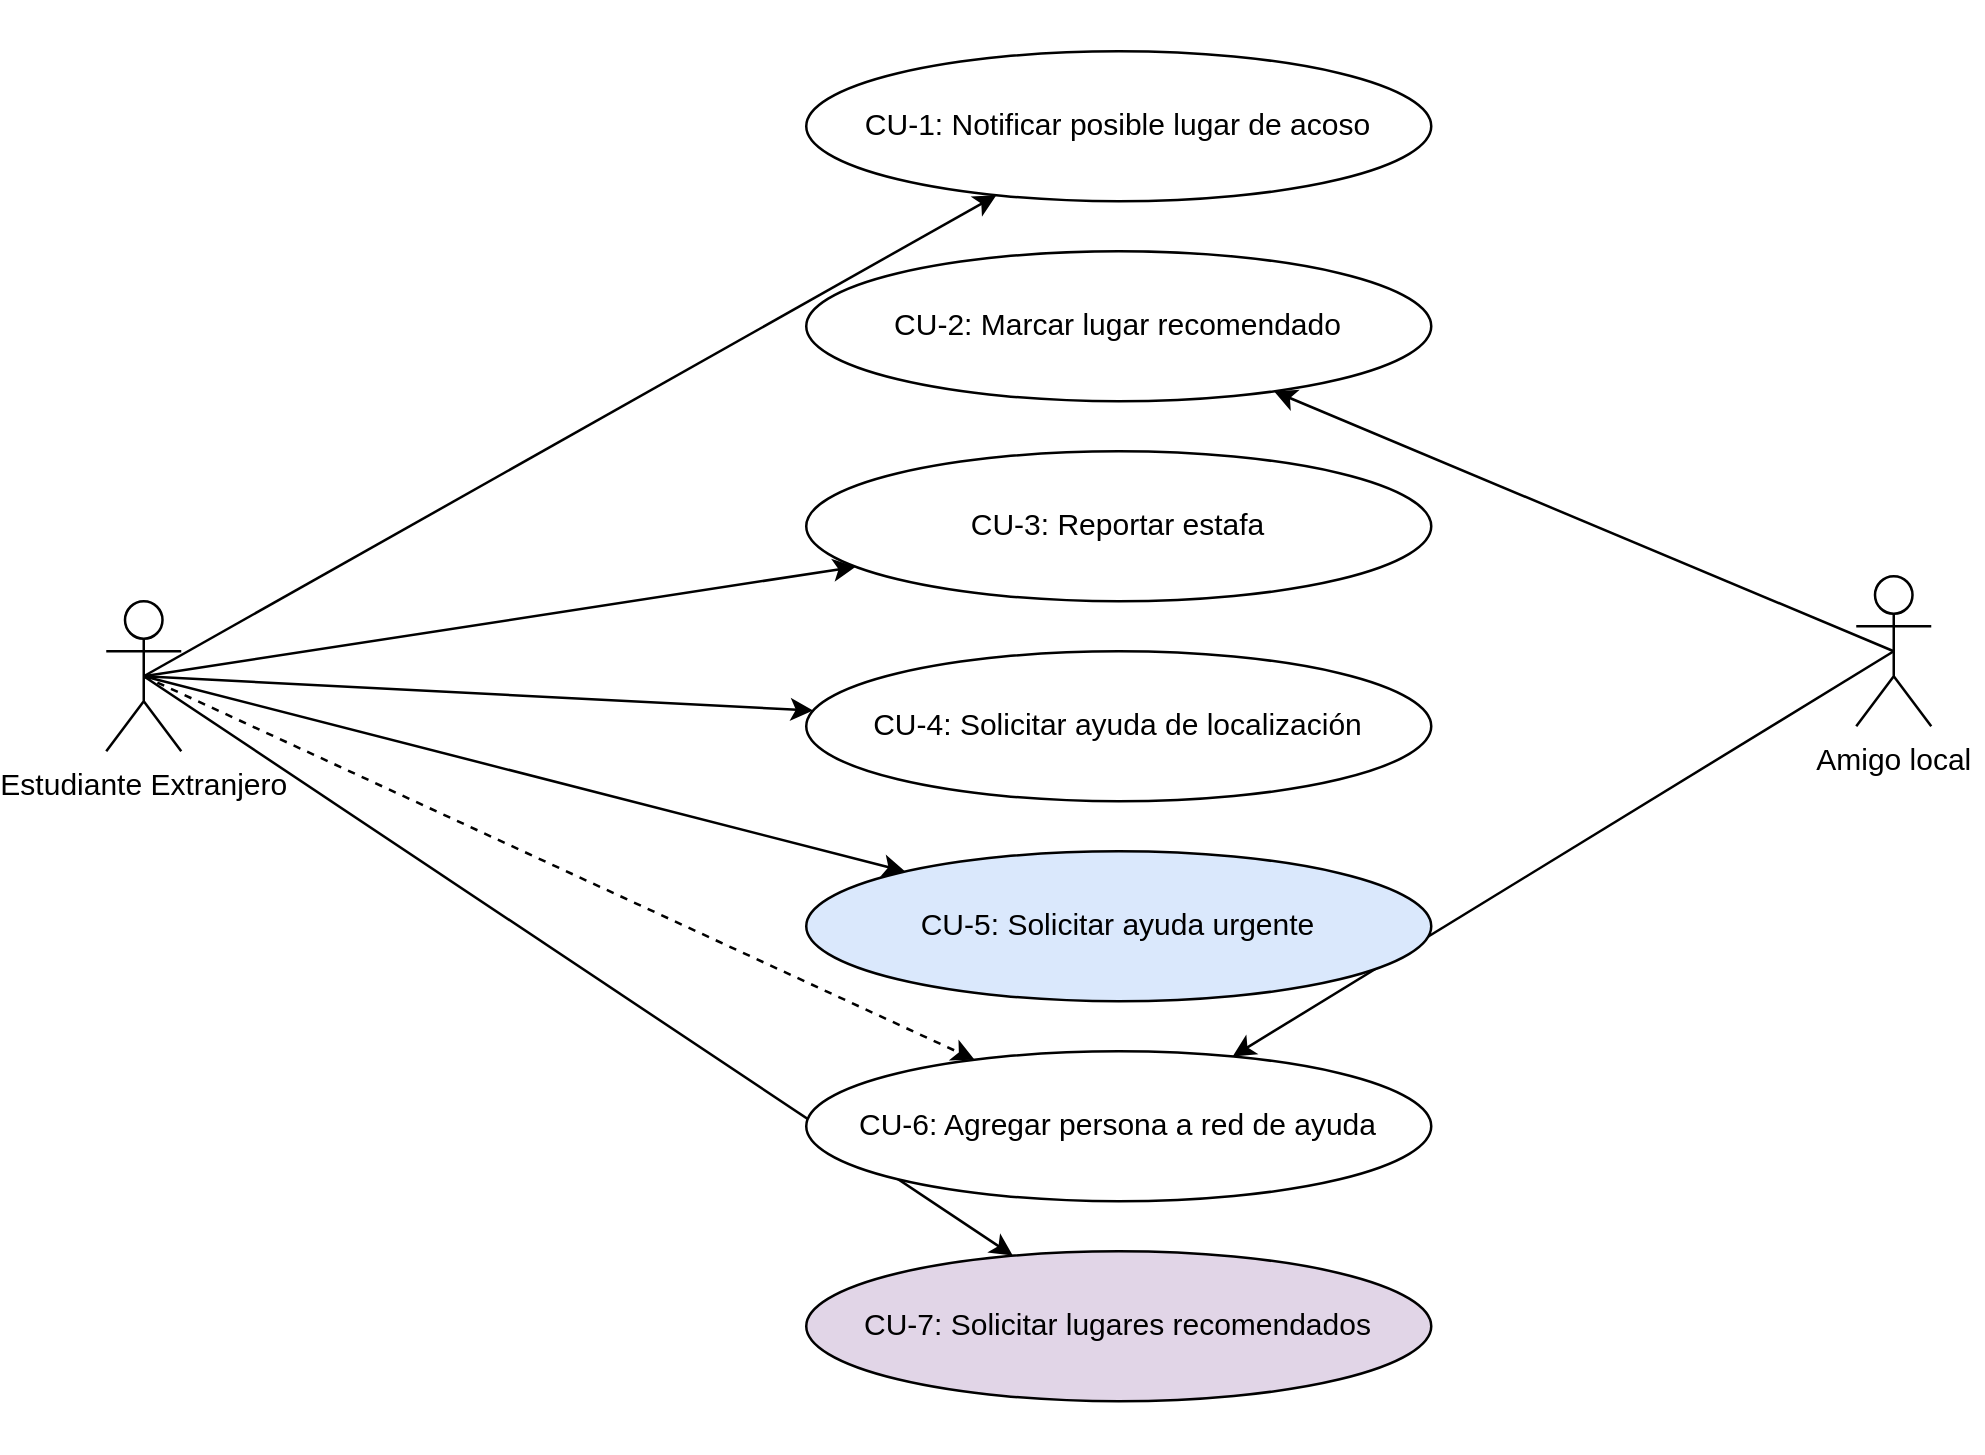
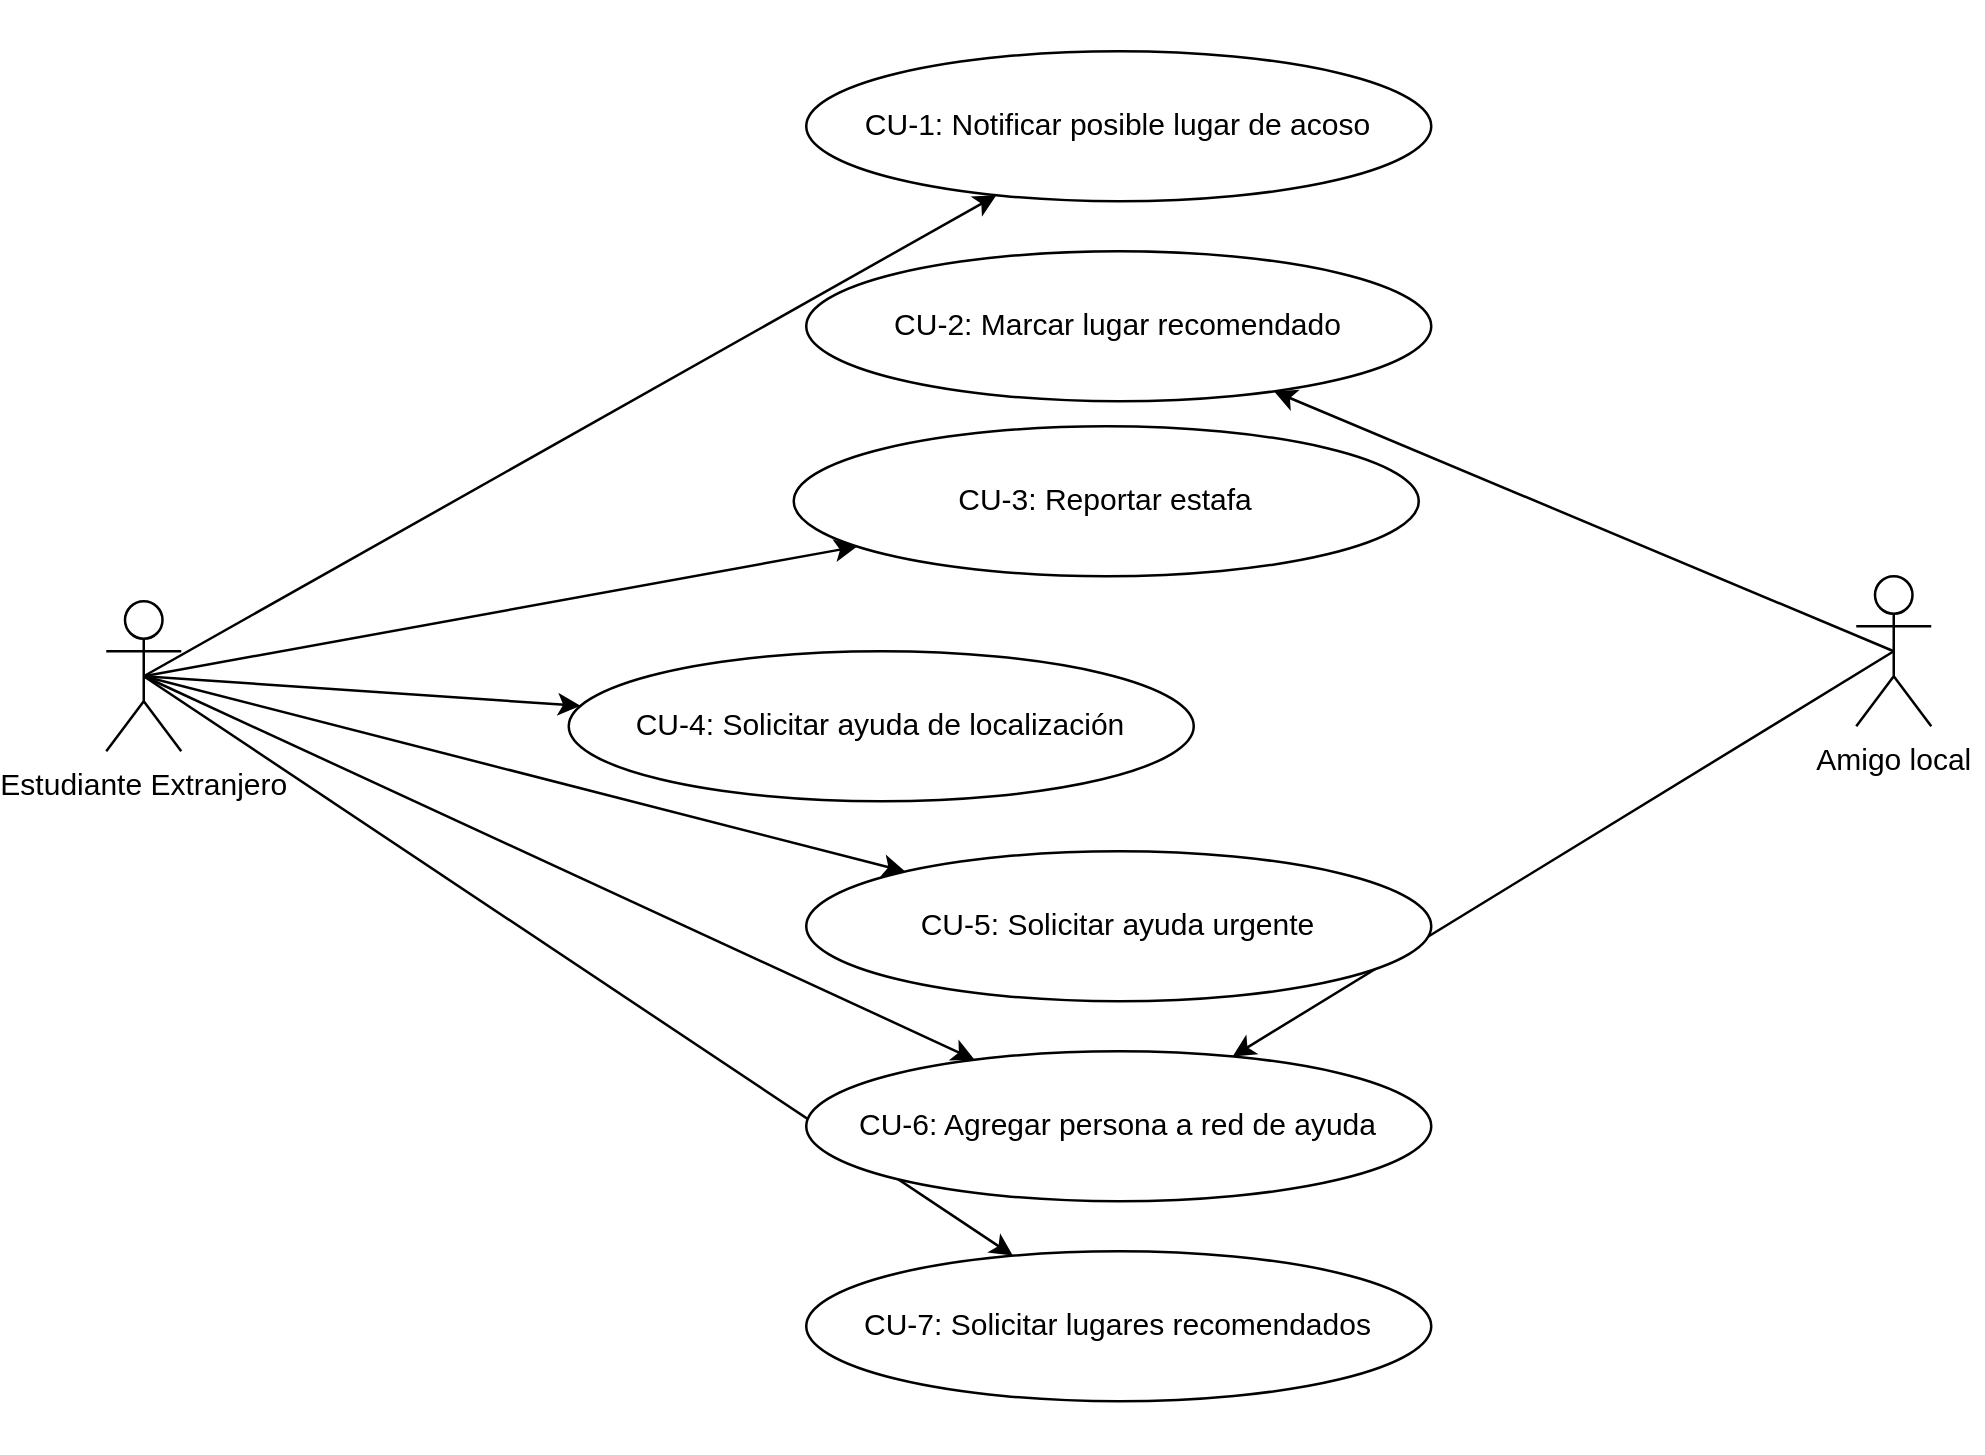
(1119, 526) -> (1106, 501)
(1119, 726) -> (881, 726)
(563, 870) -> (563, 870)
(1119, 926) -> (1119, 926)
(1119, 1326) -> (1119, 1326)
